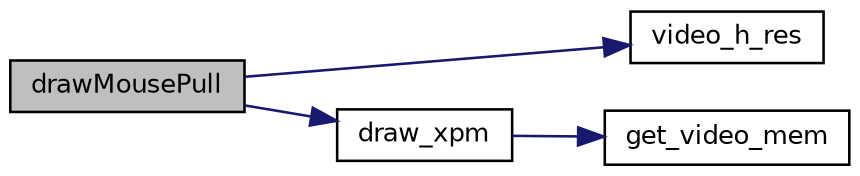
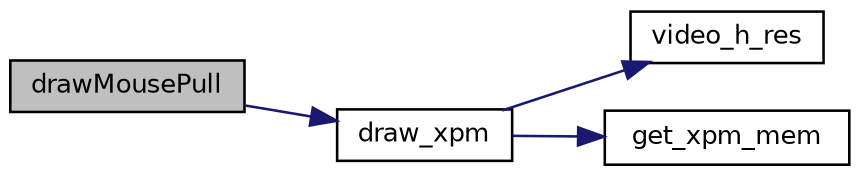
(424, 62) -> (563, 90)
(727, 138) -> (727, 138)
